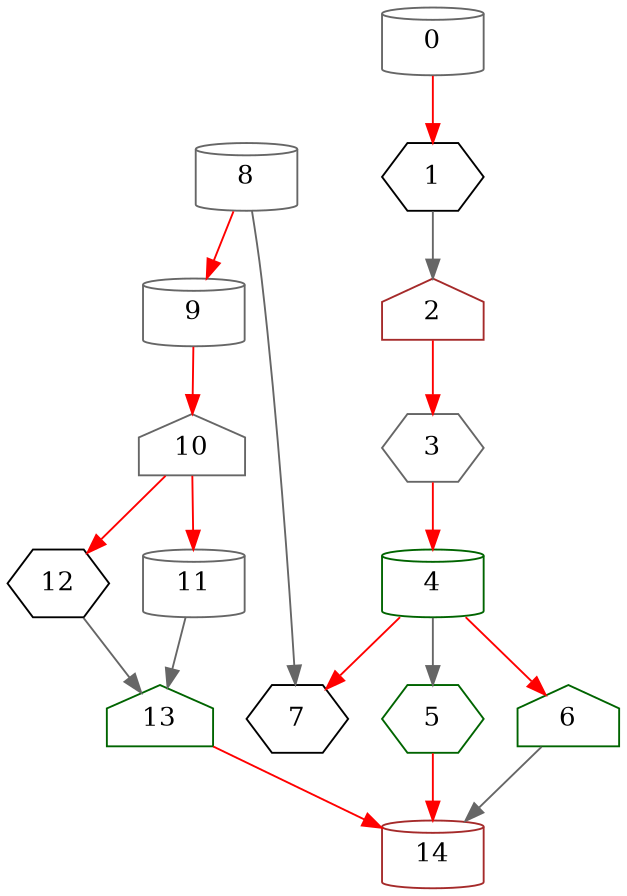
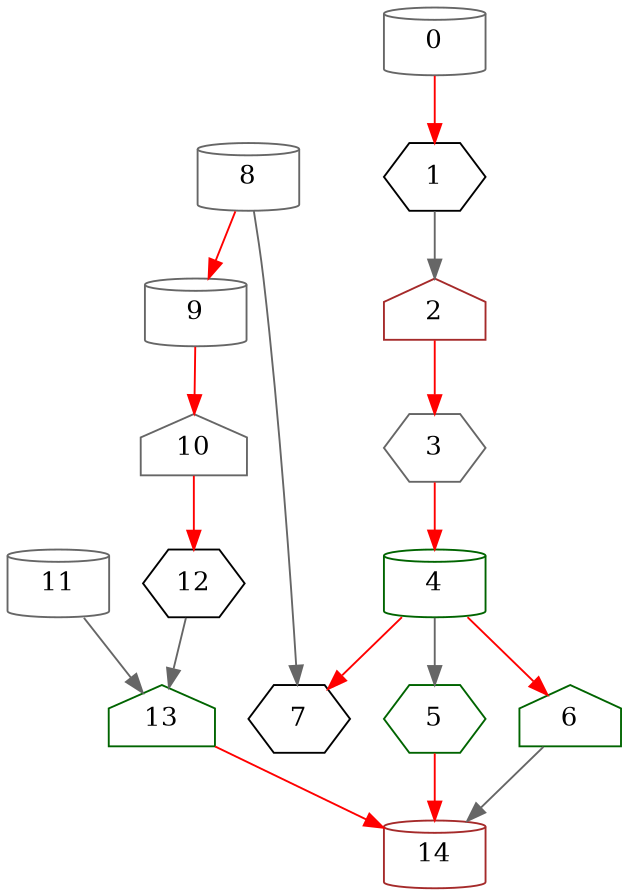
(193, 503) -> none
